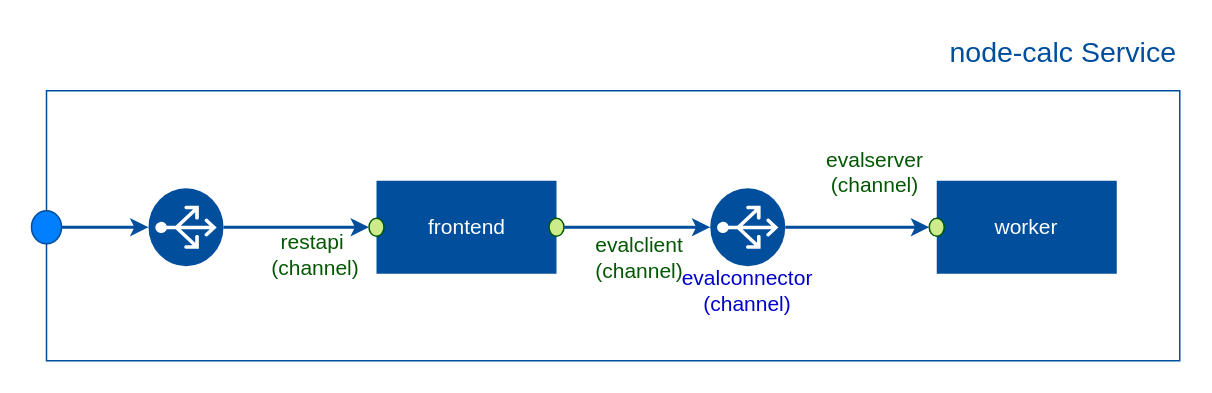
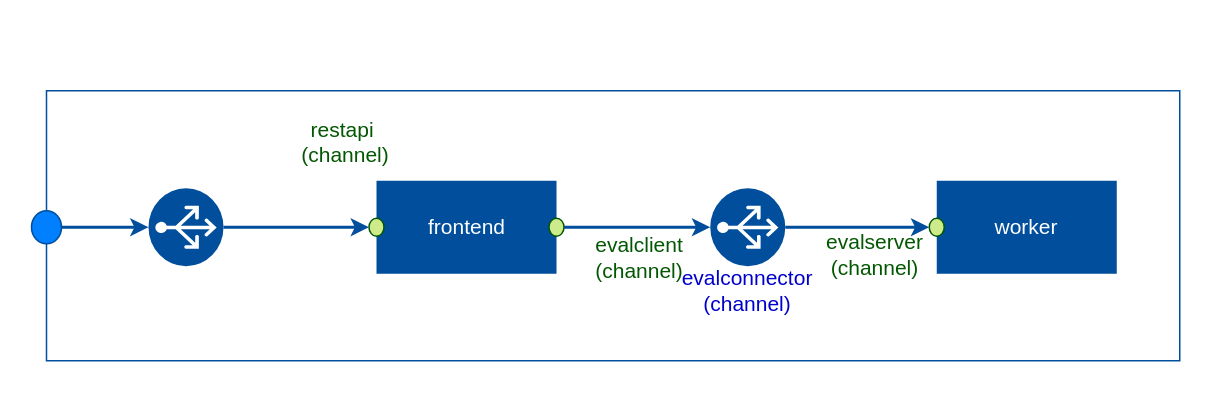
(925, 53) -> none
(875, 172) -> (875, 254)
(315, 254) -> (345, 142)
